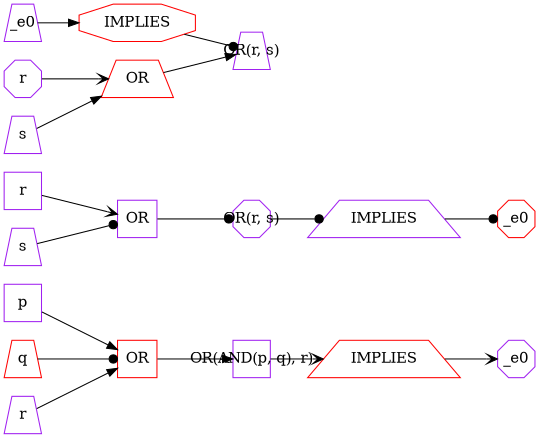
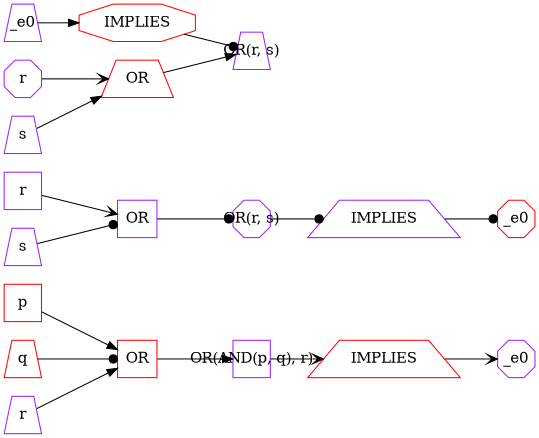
(23, 303) -> (23, 303)
